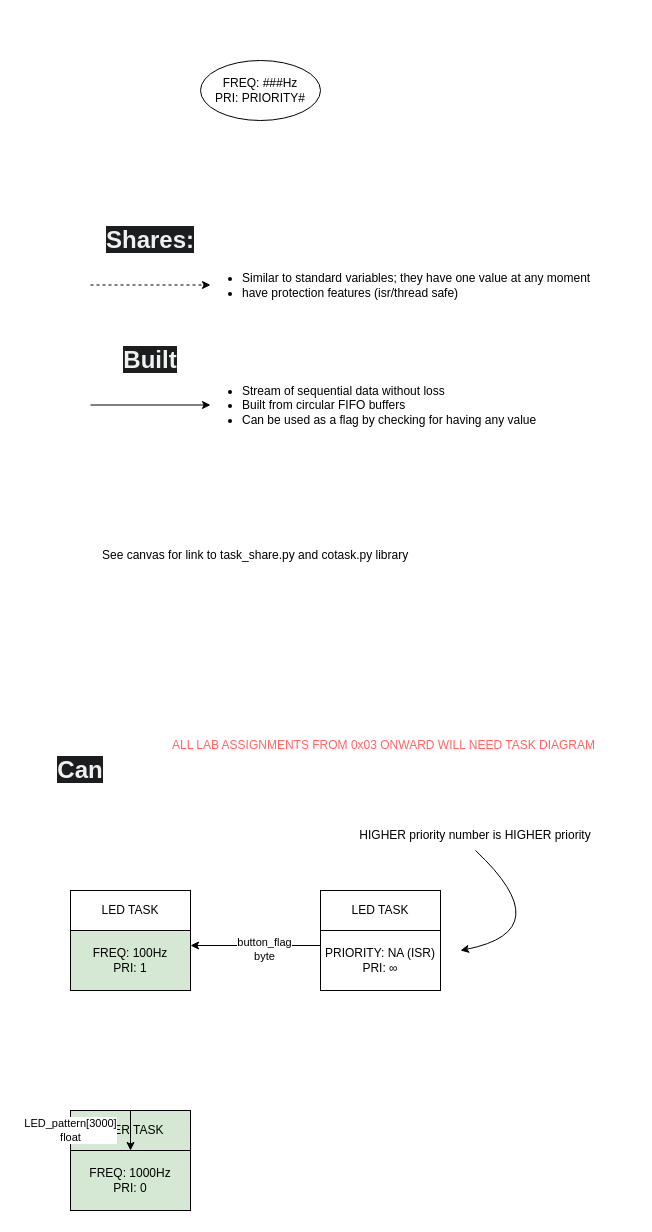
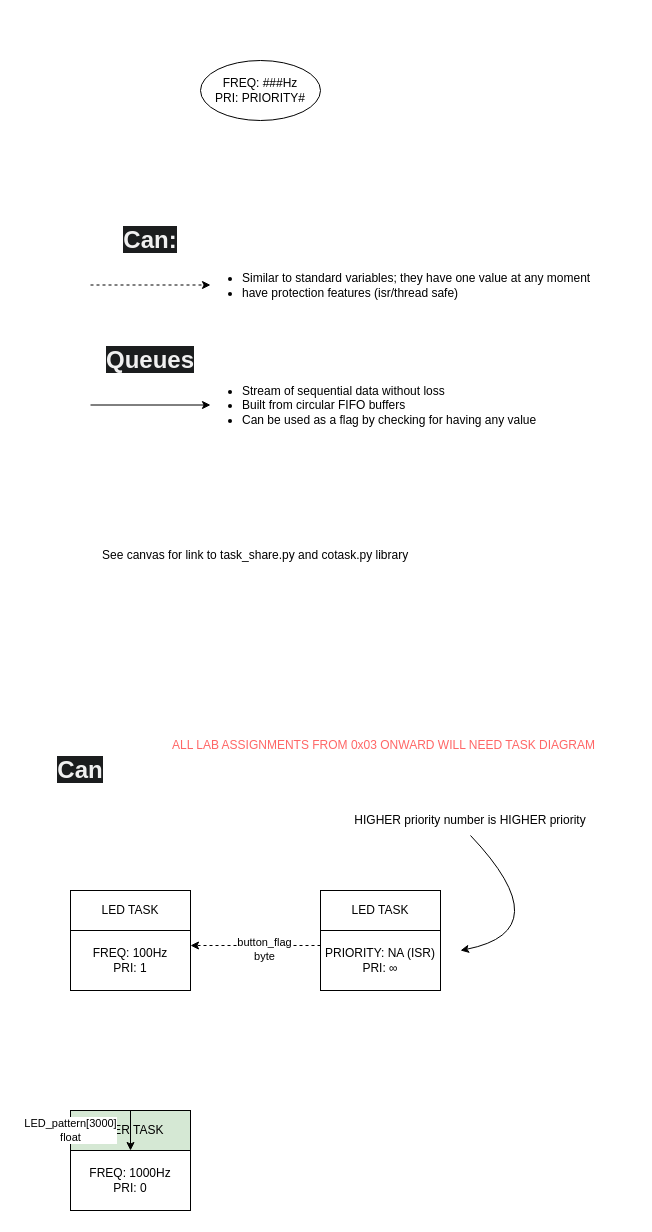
(151, 241) -> (151, 241)
(151, 361) -> (151, 361)
(476, 836) -> (471, 821)
(218, 946) -> (218, 946)
(131, 961) -> (131, 961)
(131, 1181) -> (131, 1181)
